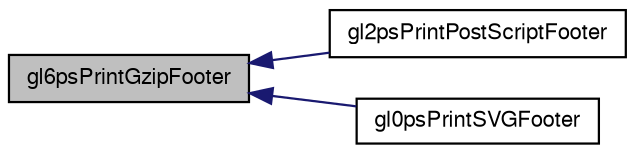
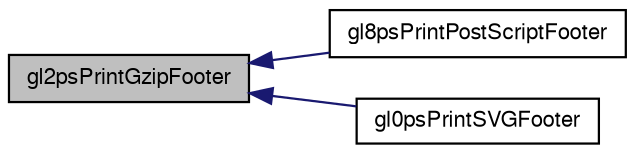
(478, 34) -> (478, 34)
(129, 79) -> (129, 79)
